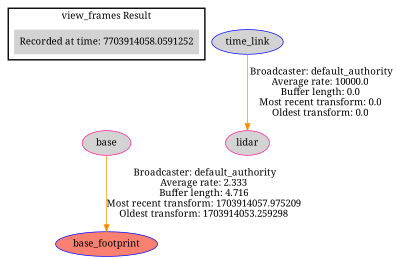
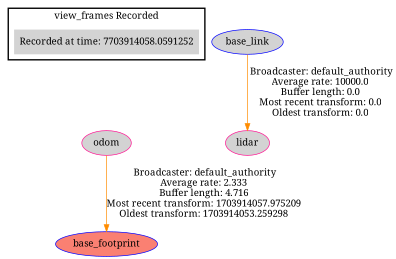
(107, 16) -> (107, 16)
(248, 42) -> (248, 42)
(107, 143) -> (107, 143)
